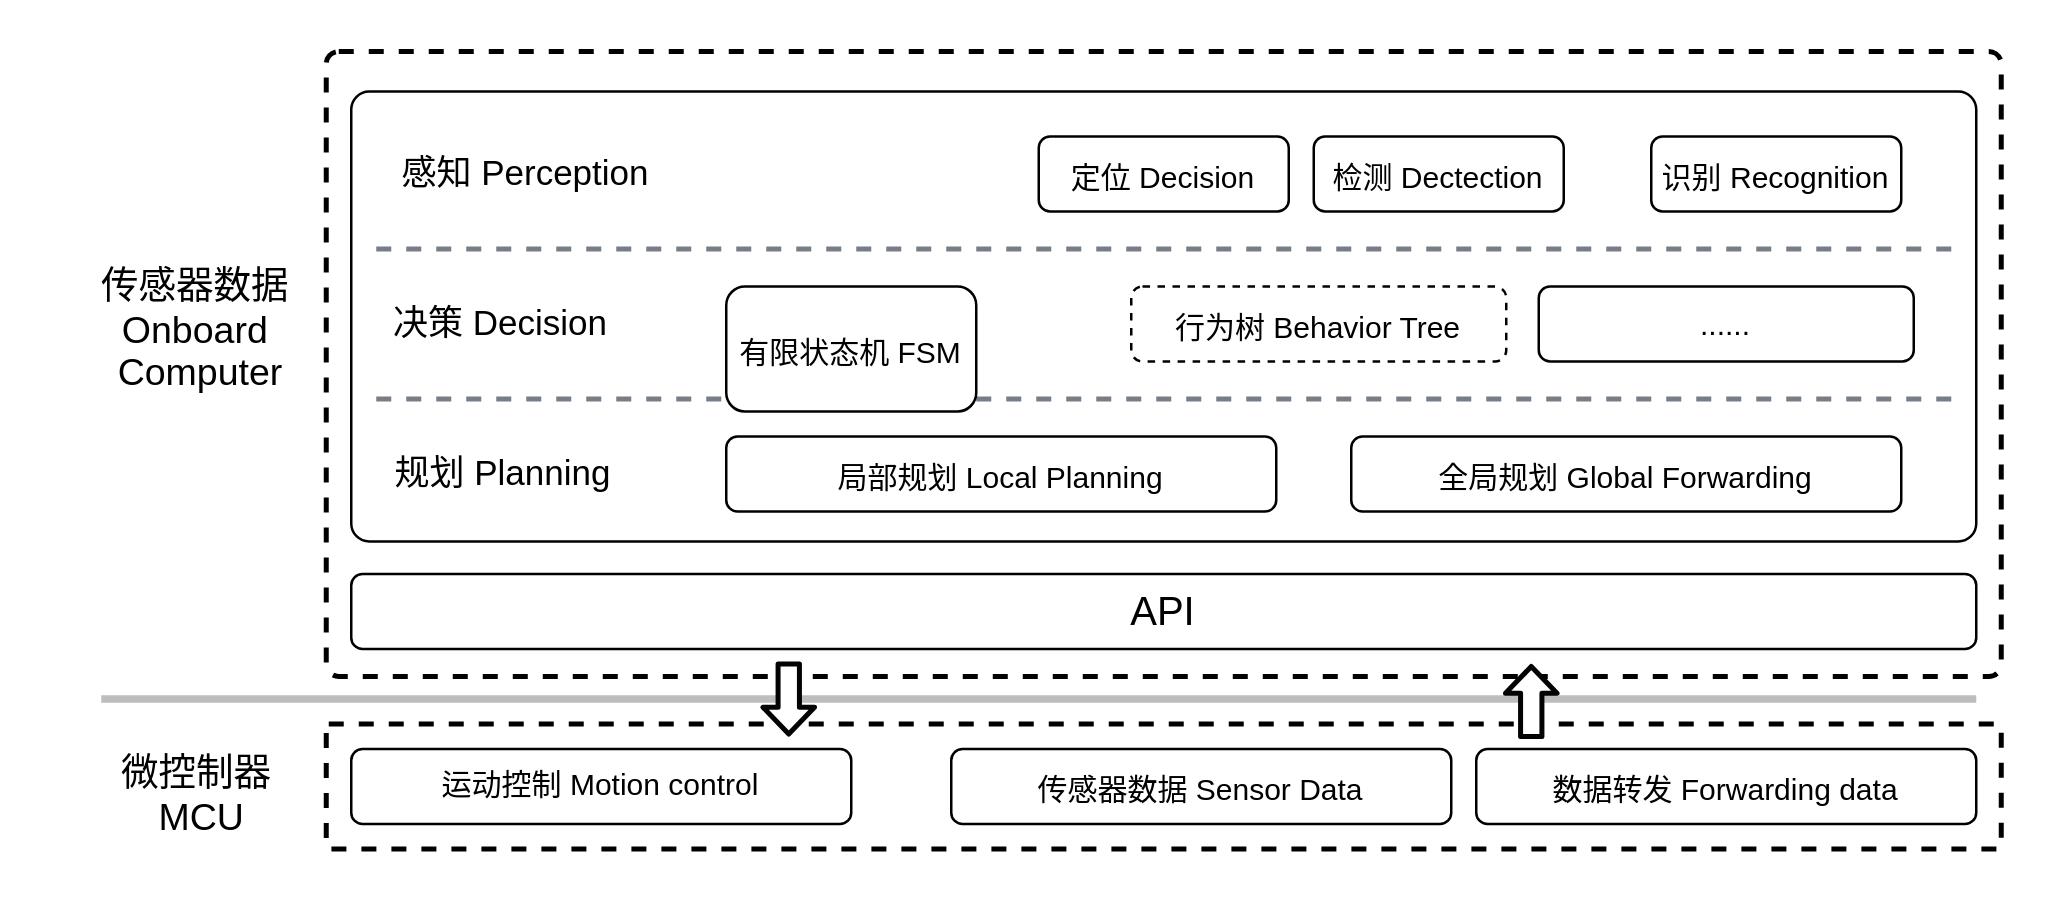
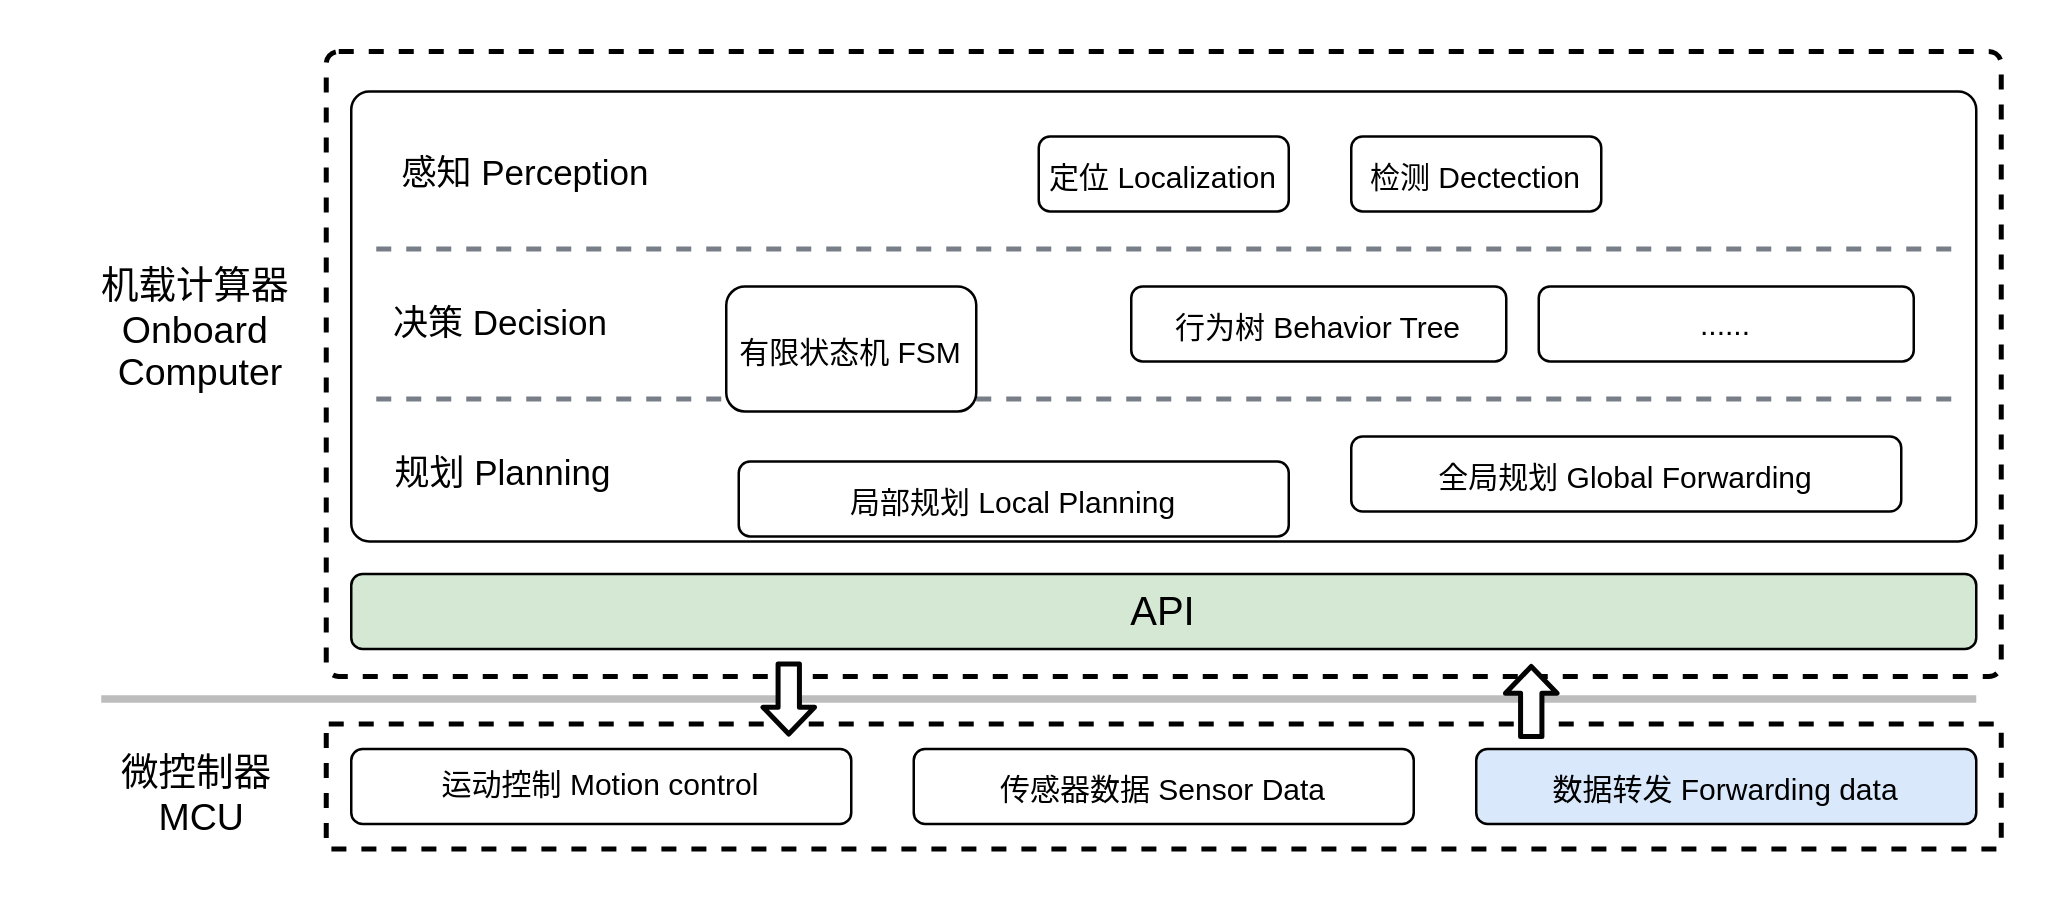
(1164, 174) -> (1164, 174)
(1439, 174) -> (1476, 174)
(1776, 174) -> none
(201, 324) -> (201, 324)
(1319, 324) -> (1319, 324)
(1001, 474) -> (1014, 499)
(1164, 611) -> (1164, 611)
(1201, 786) -> (1164, 786)
(1726, 786) -> (1726, 786)
